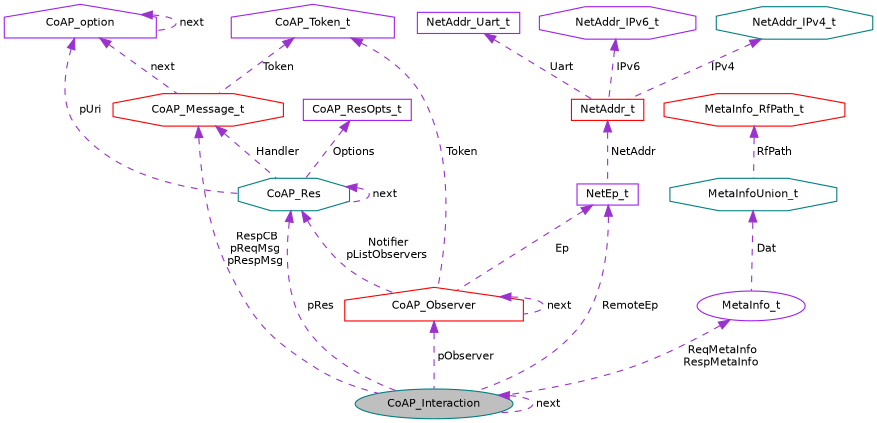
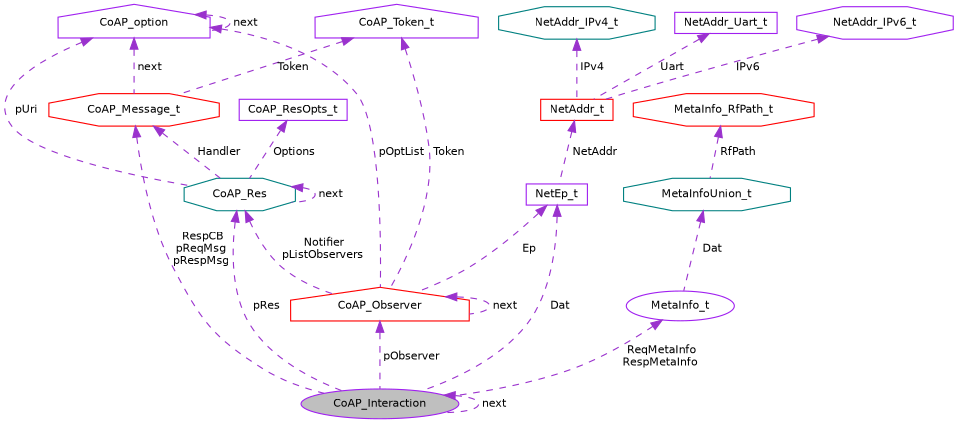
none -> (366, 113)
(629, 306) -> (558, 306)
(434, 404) -> (380, 404)
